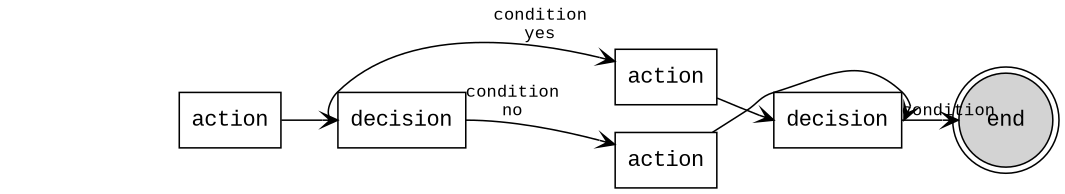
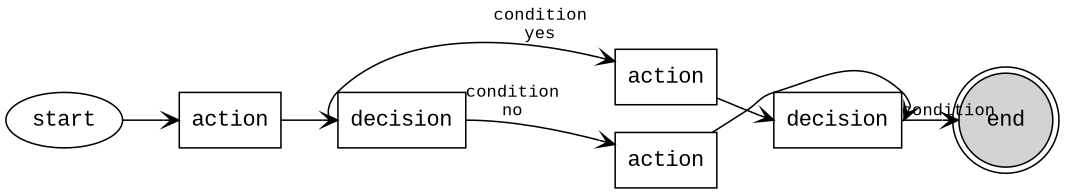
none -> (64, 120)
